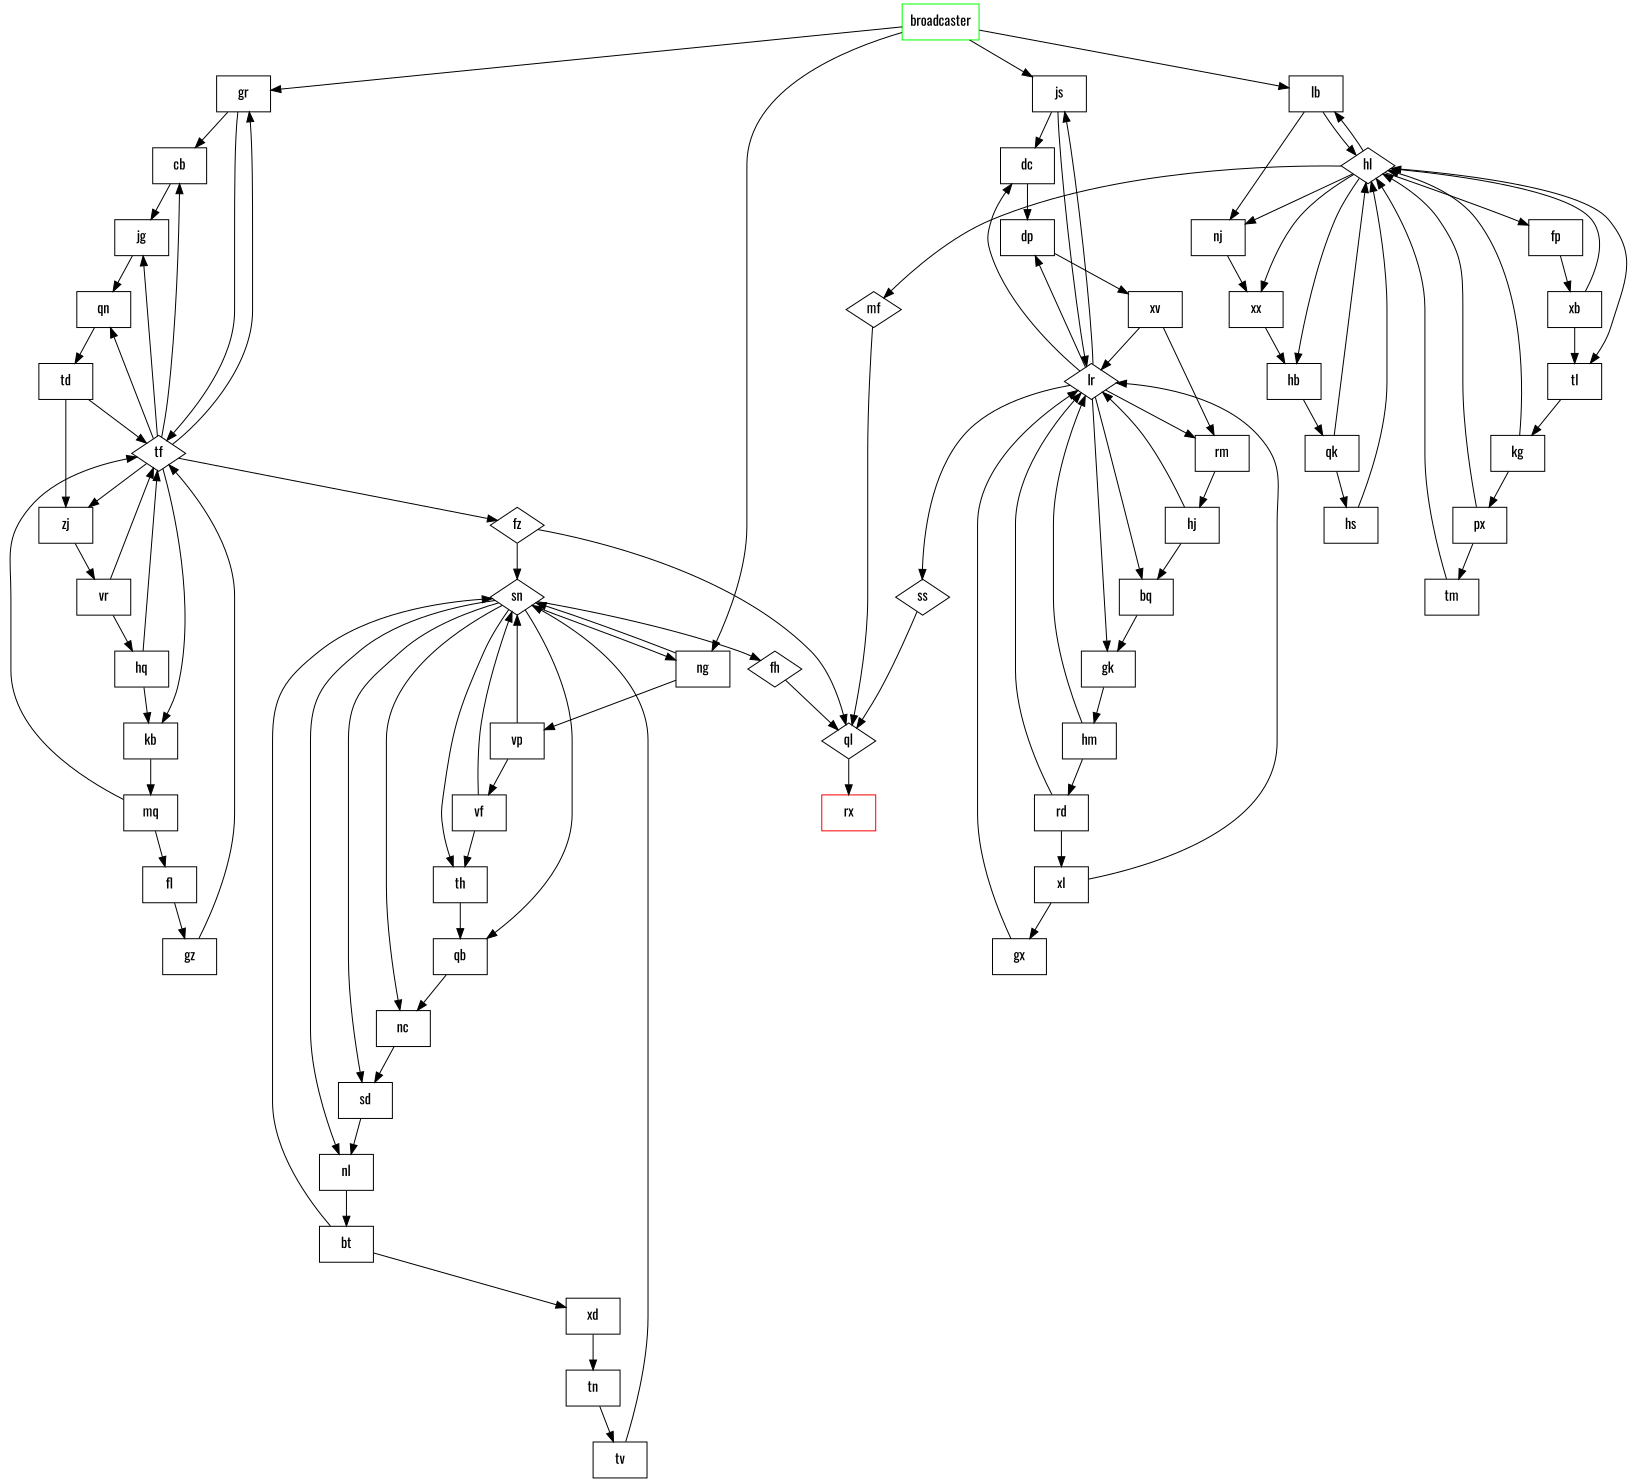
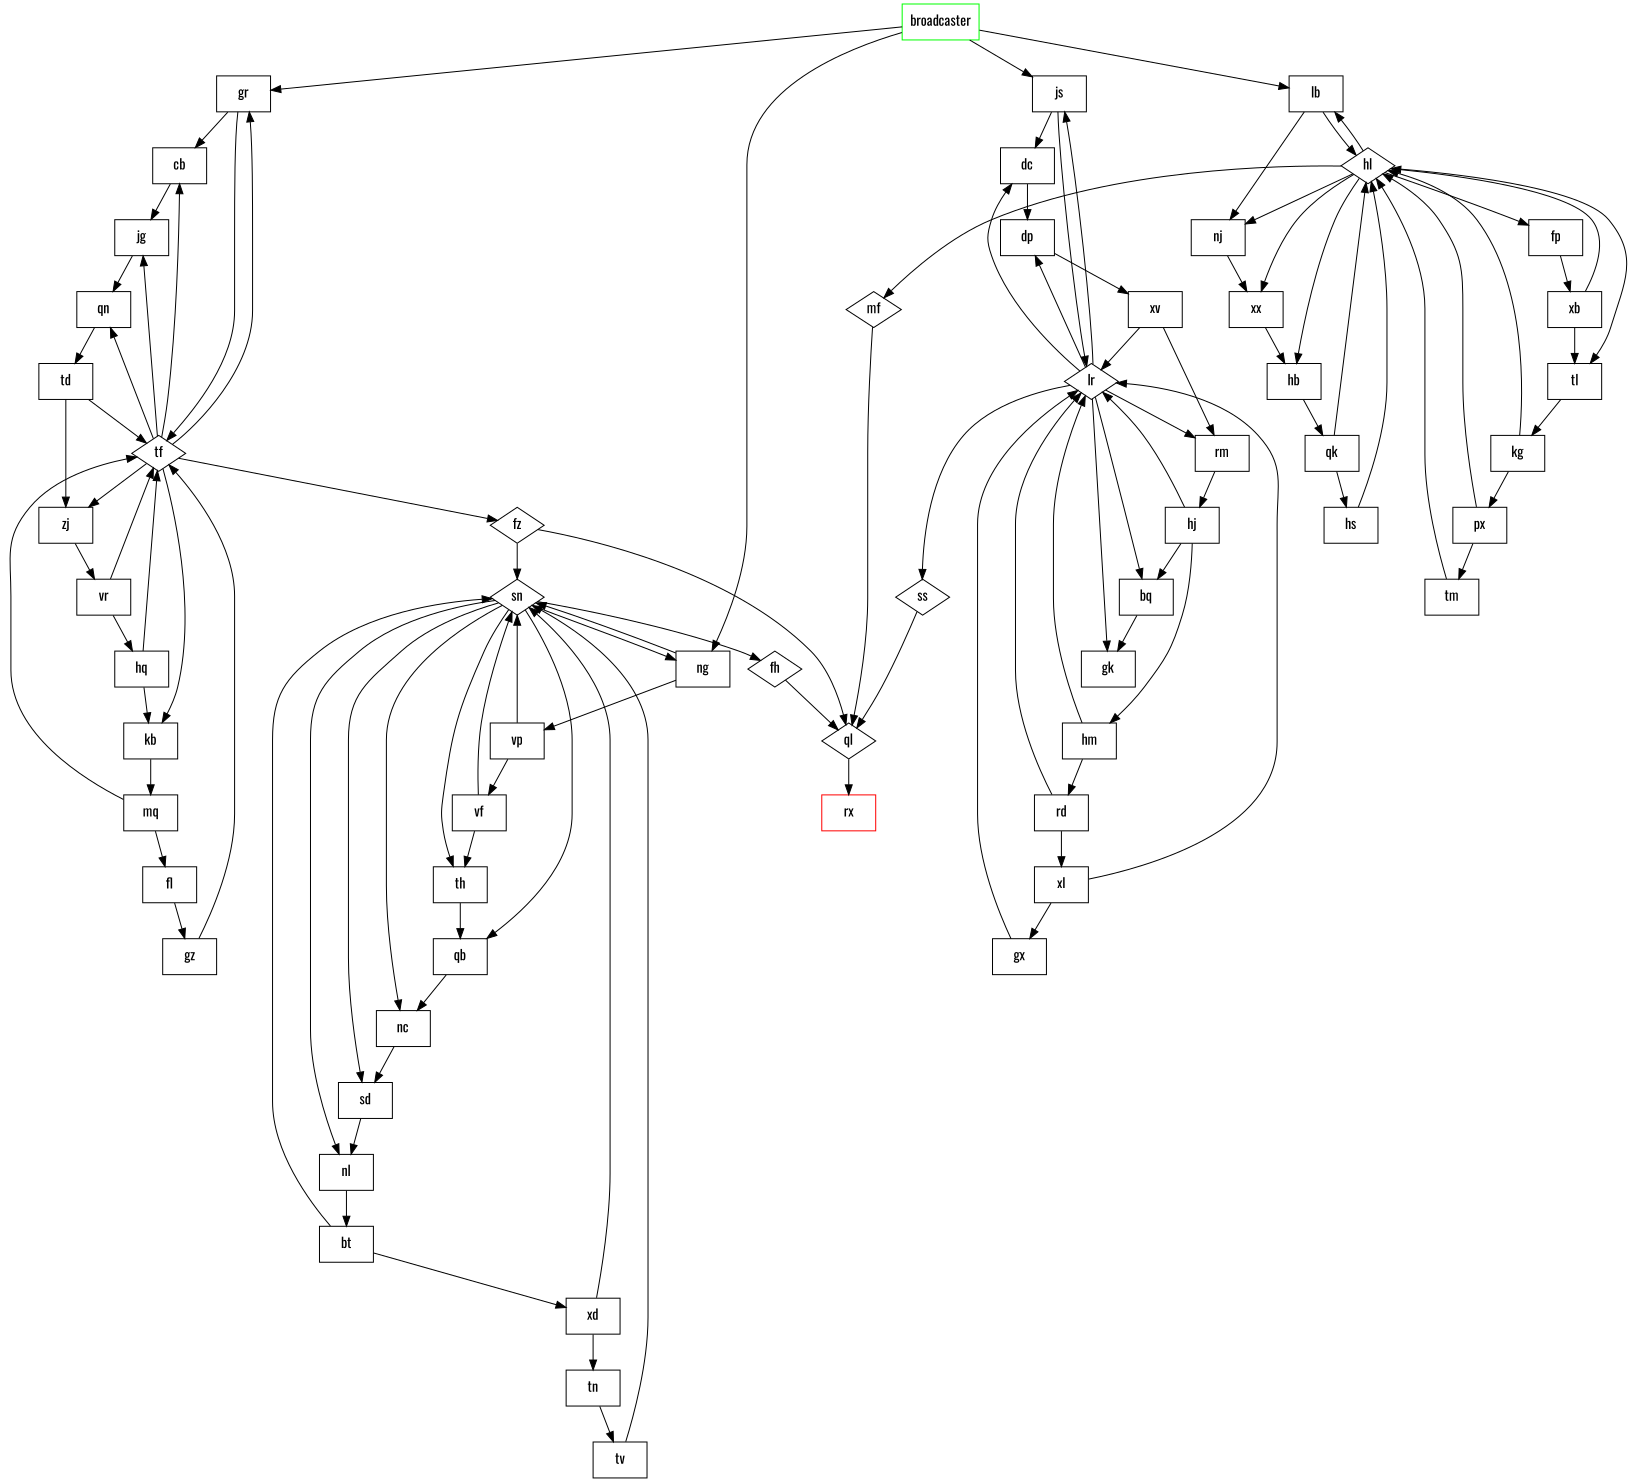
(1100, 700) -> (1174, 638)
none -> (610, 944)
